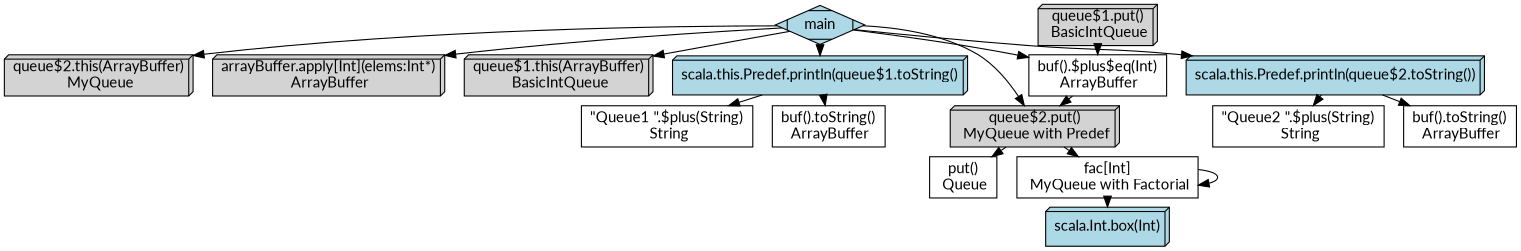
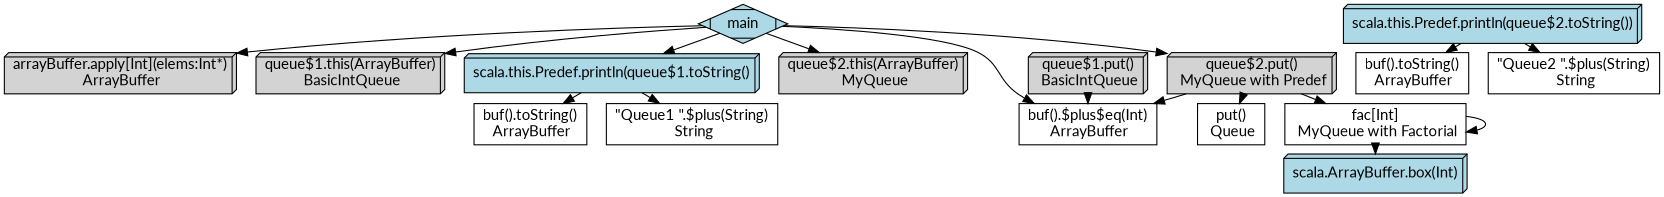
(1018, 45) -> none
(1071, 98) -> (1175, 97)
(1108, 227) -> (1375, 174)
